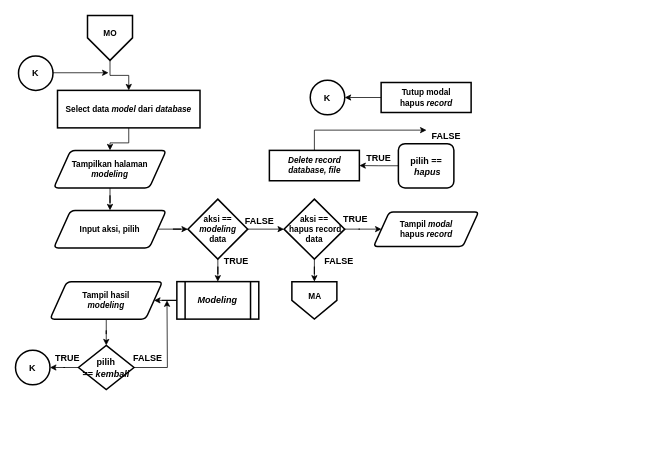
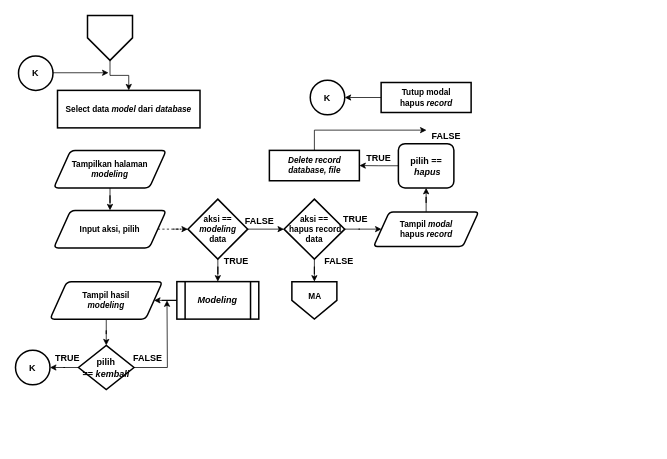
(110, 33) -> none
(129, 137) -> none
none -> (426, 201)
(177, 229) -> (177, 229)
